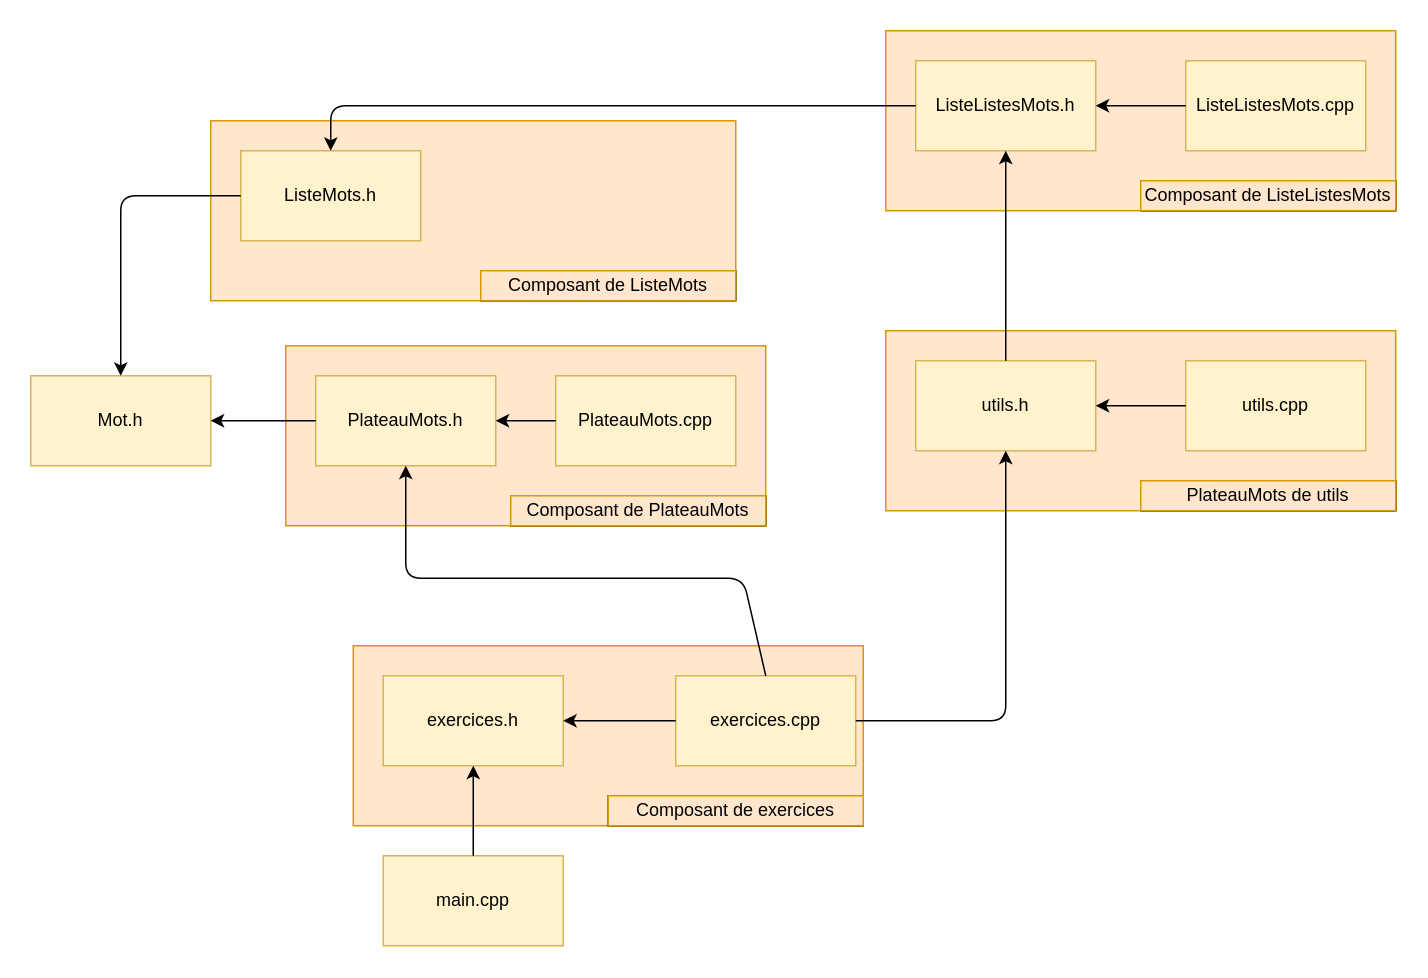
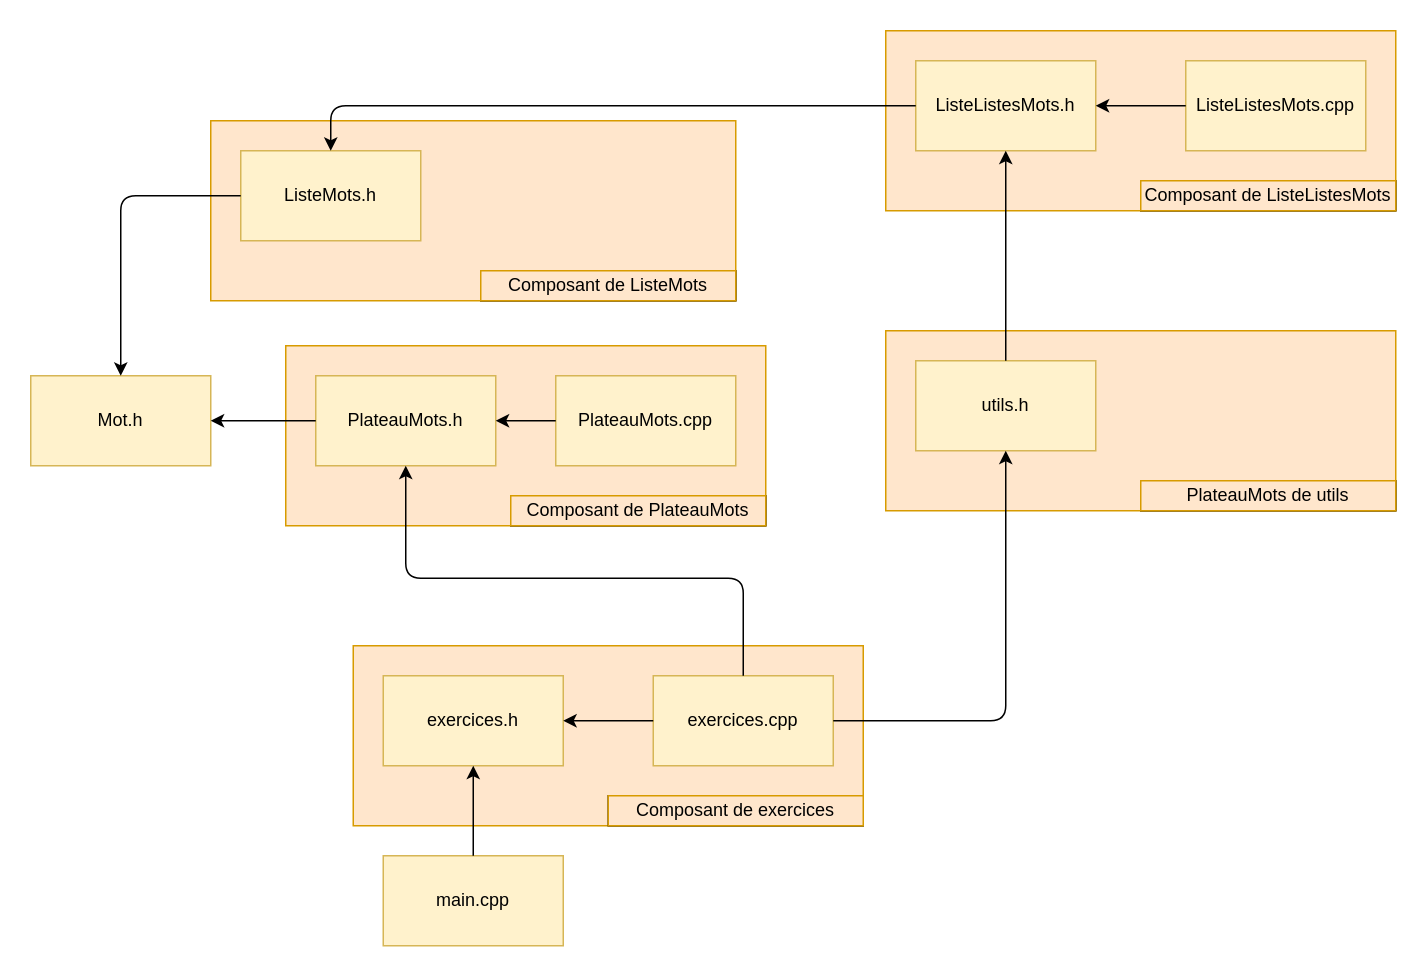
(1146, 406) -> none
(1276, 406) -> none
(766, 721) -> (743, 721)
